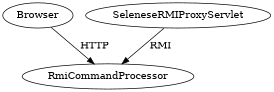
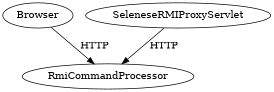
(159, 46) -> (163, 46)
